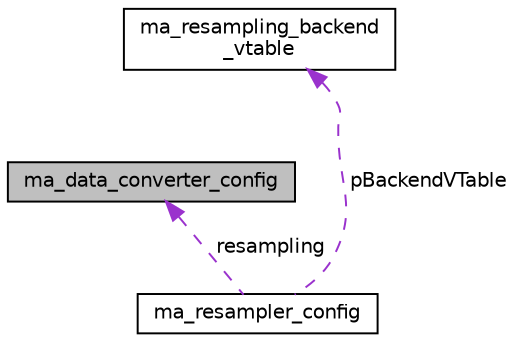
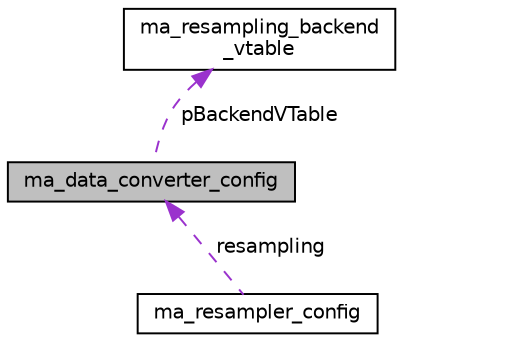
(345, 195) -> (167, 118)
